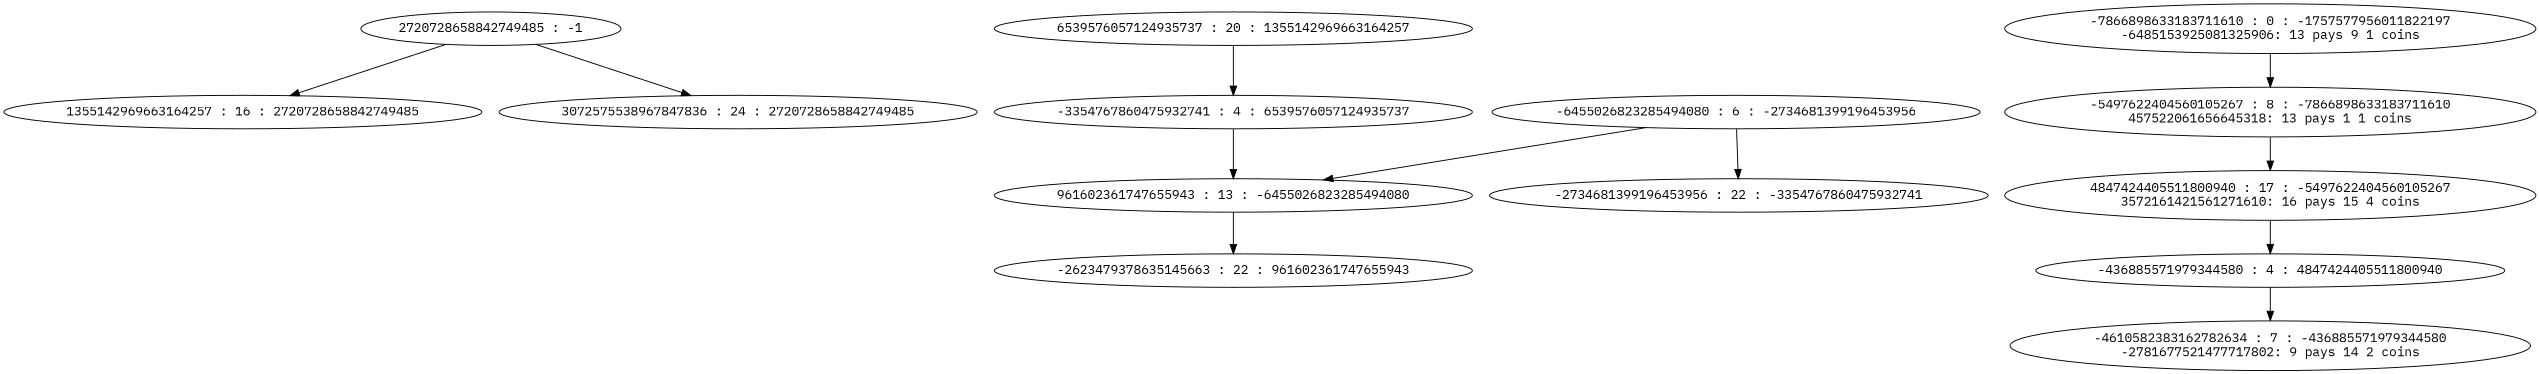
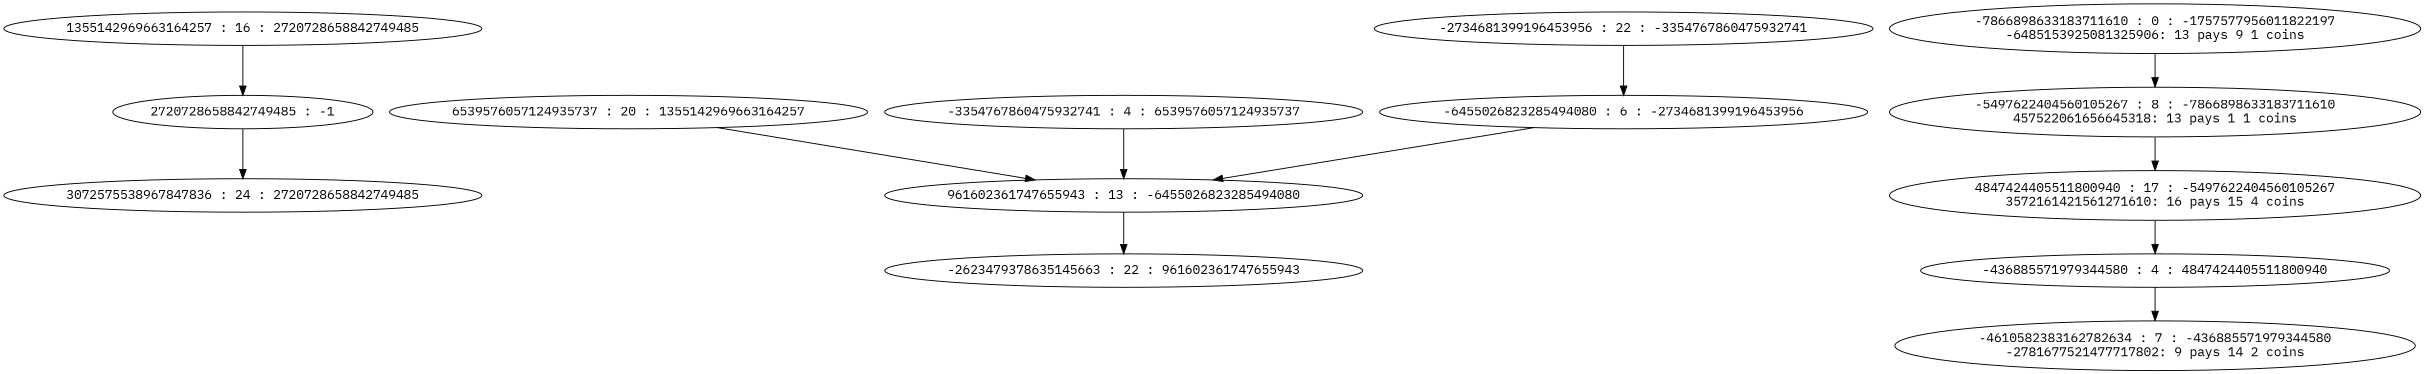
(1233, 66) -> (871, 153)
(372, 69) -> (243, 66)
(1737, 149) -> (1624, 66)
